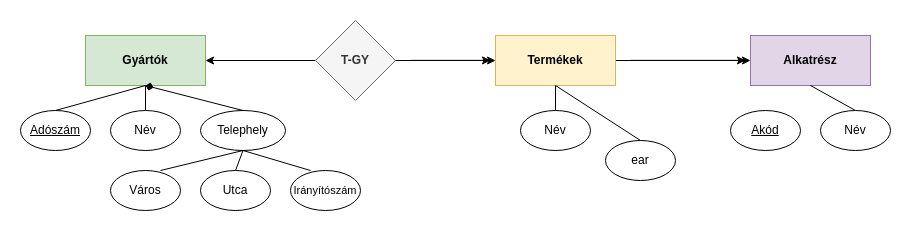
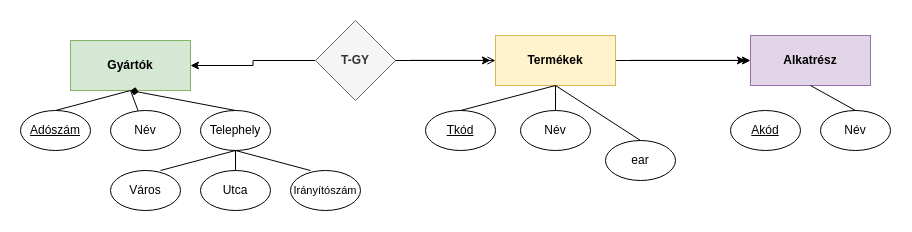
(146, 61) -> (131, 66)
(487, 61) -> (489, 61)
none -> (506, 99)
(243, 131) -> (236, 131)
none -> (461, 131)
